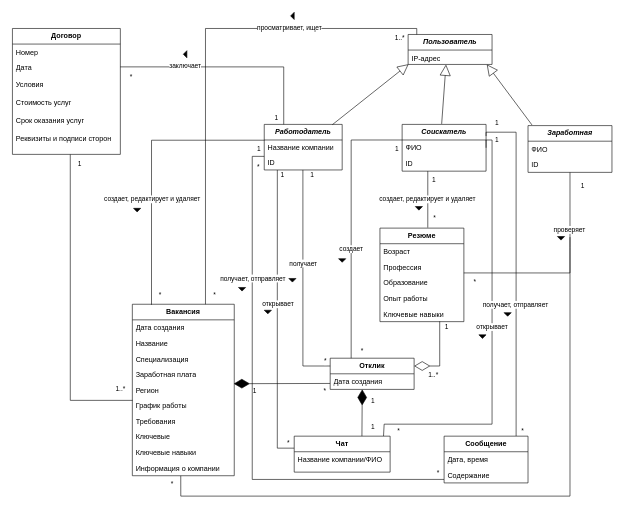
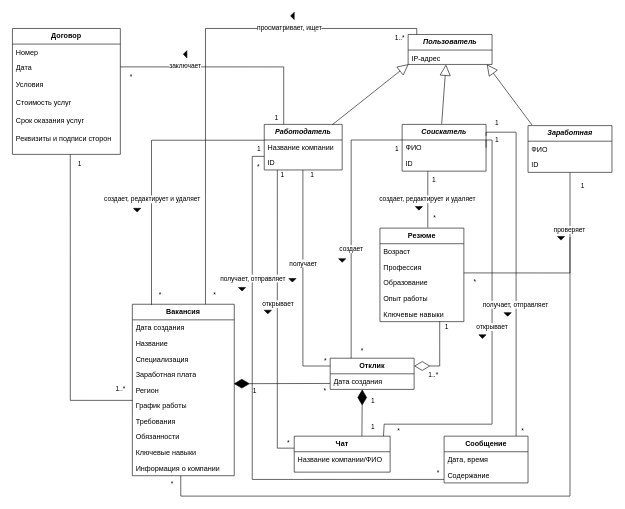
(152, 438) -> (158, 438)
